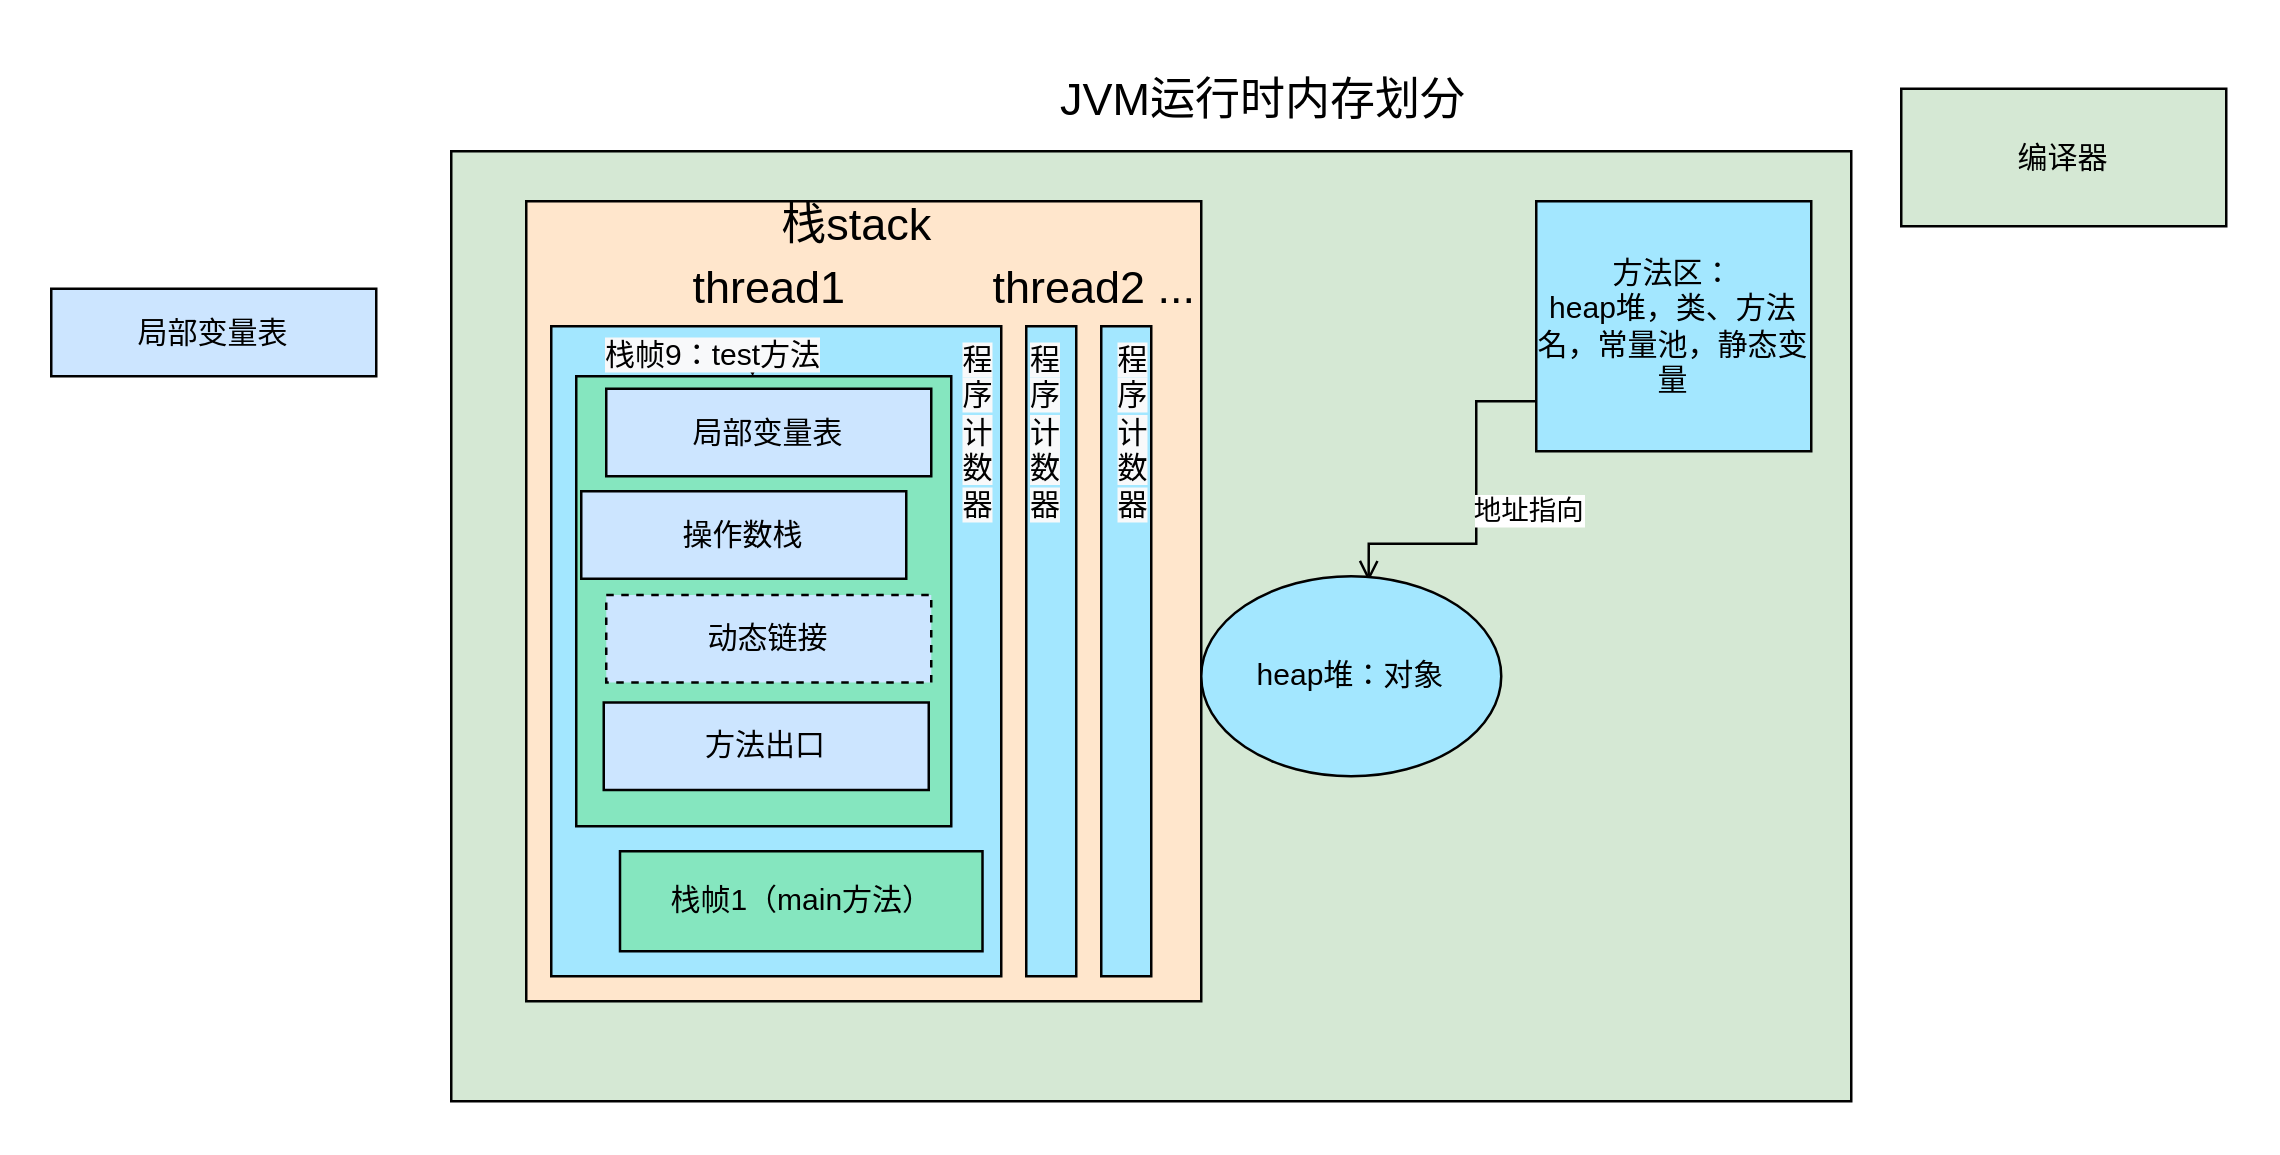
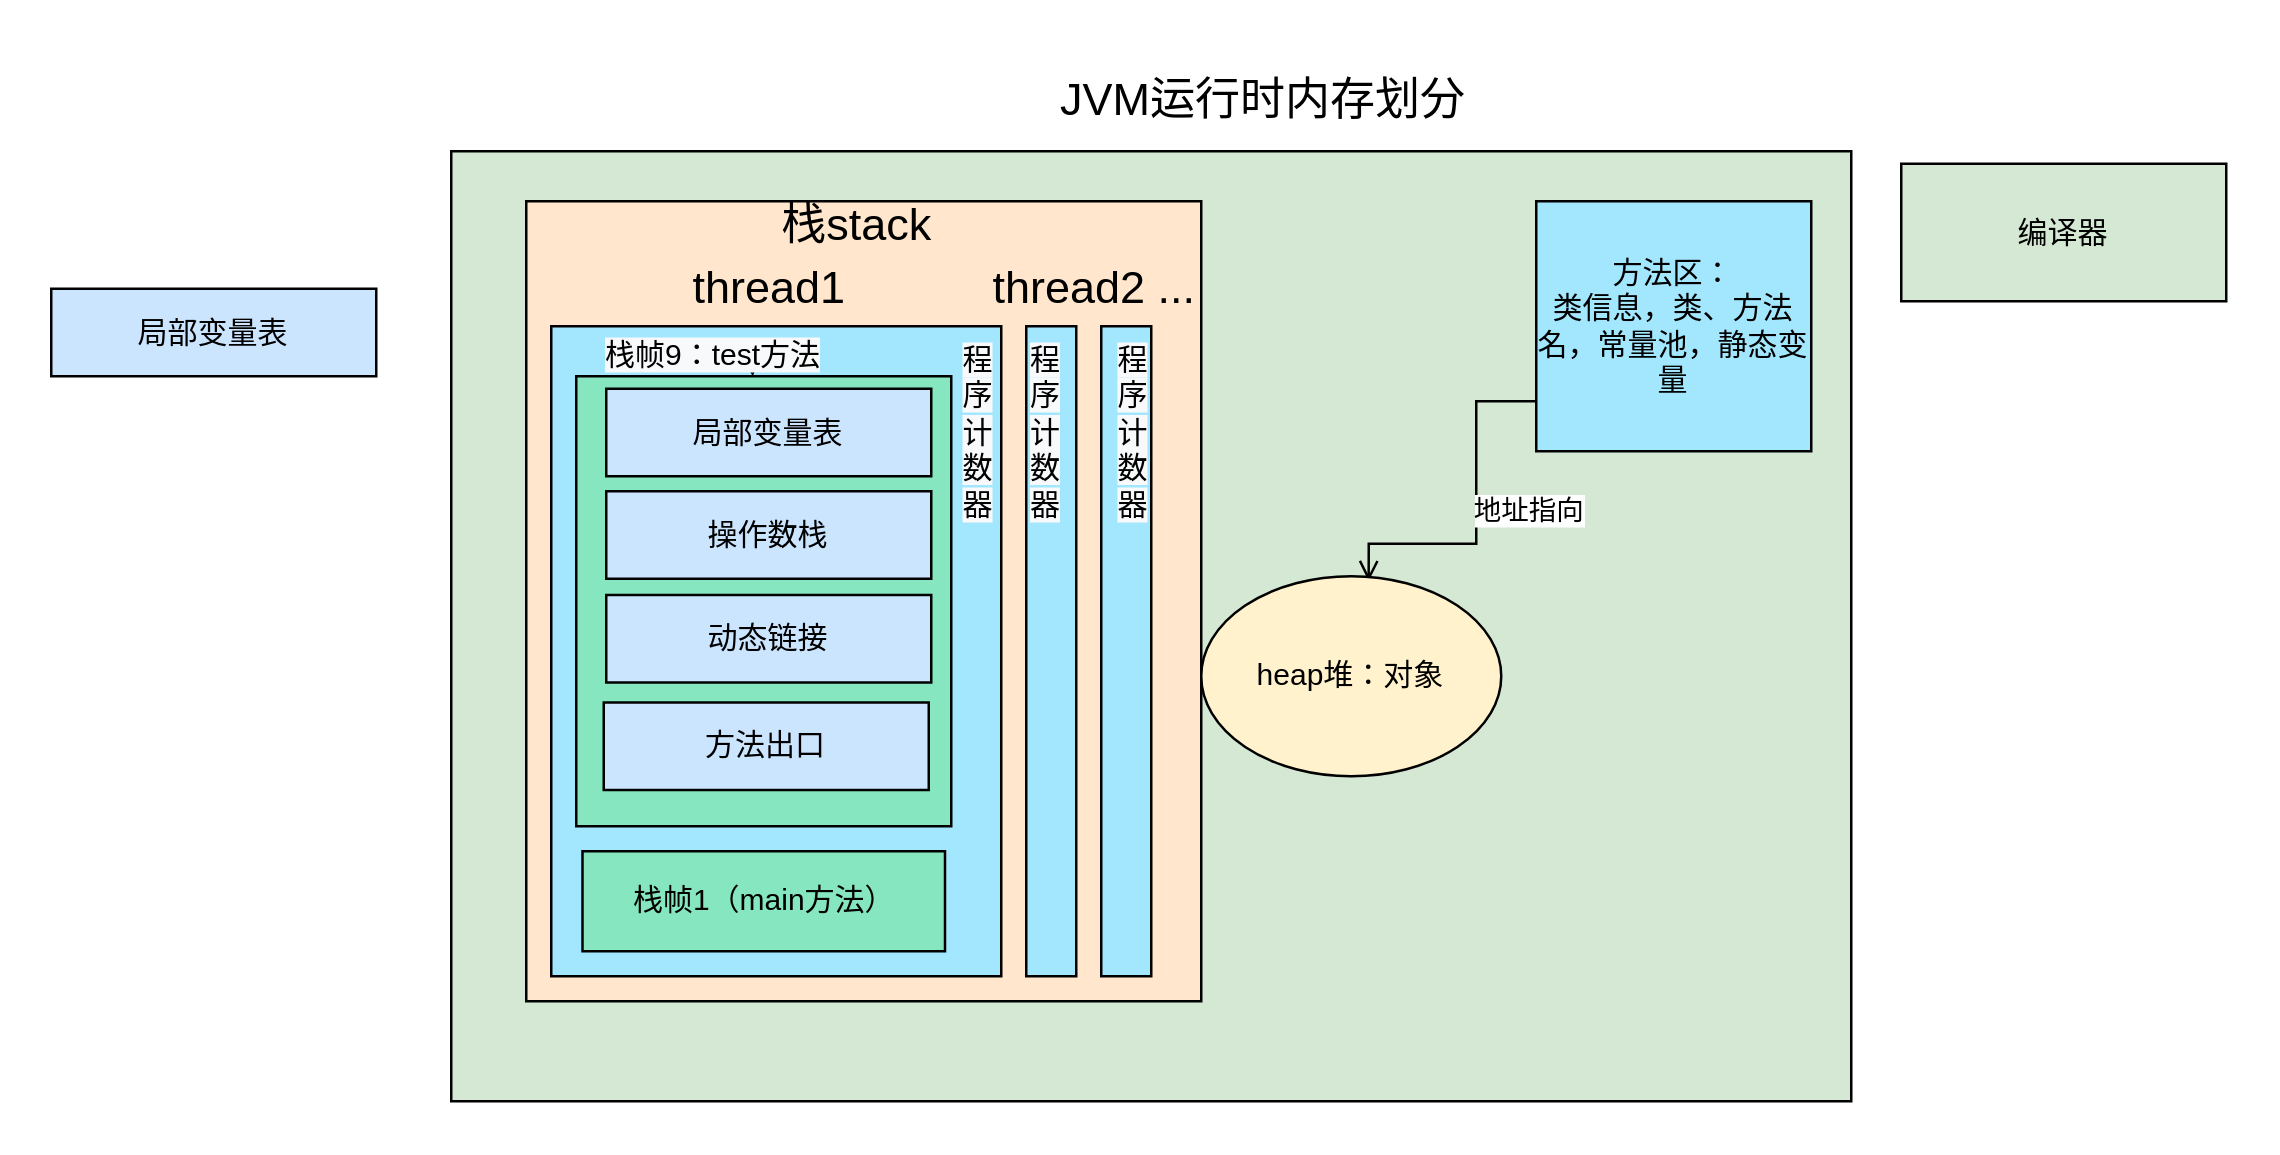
(2064, 158) -> (2064, 233)
(1674, 326) -> (1674, 326)
(744, 535) -> (769, 535)
(769, 639) -> (769, 639)
(1351, 676) -> (1351, 676)
(801, 901) -> (764, 901)
